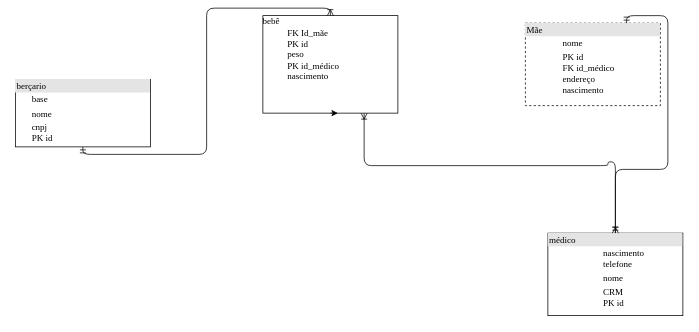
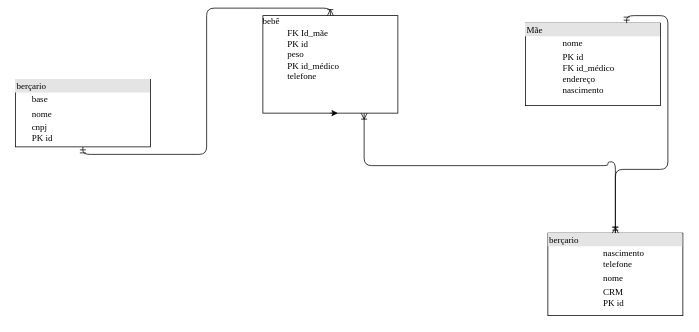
(290, 48) -> (290, 48)
(593, 64) -> (593, 64)
(572, 265) -> (572, 265)
